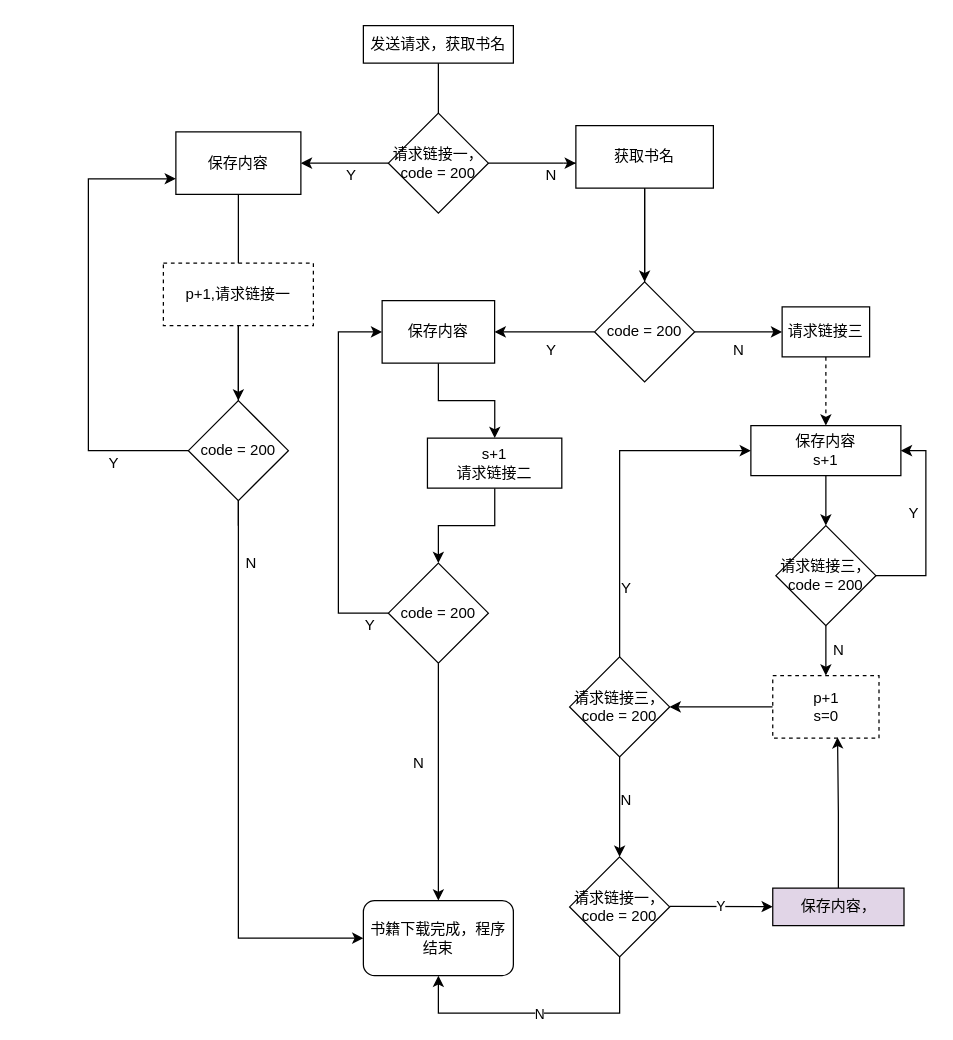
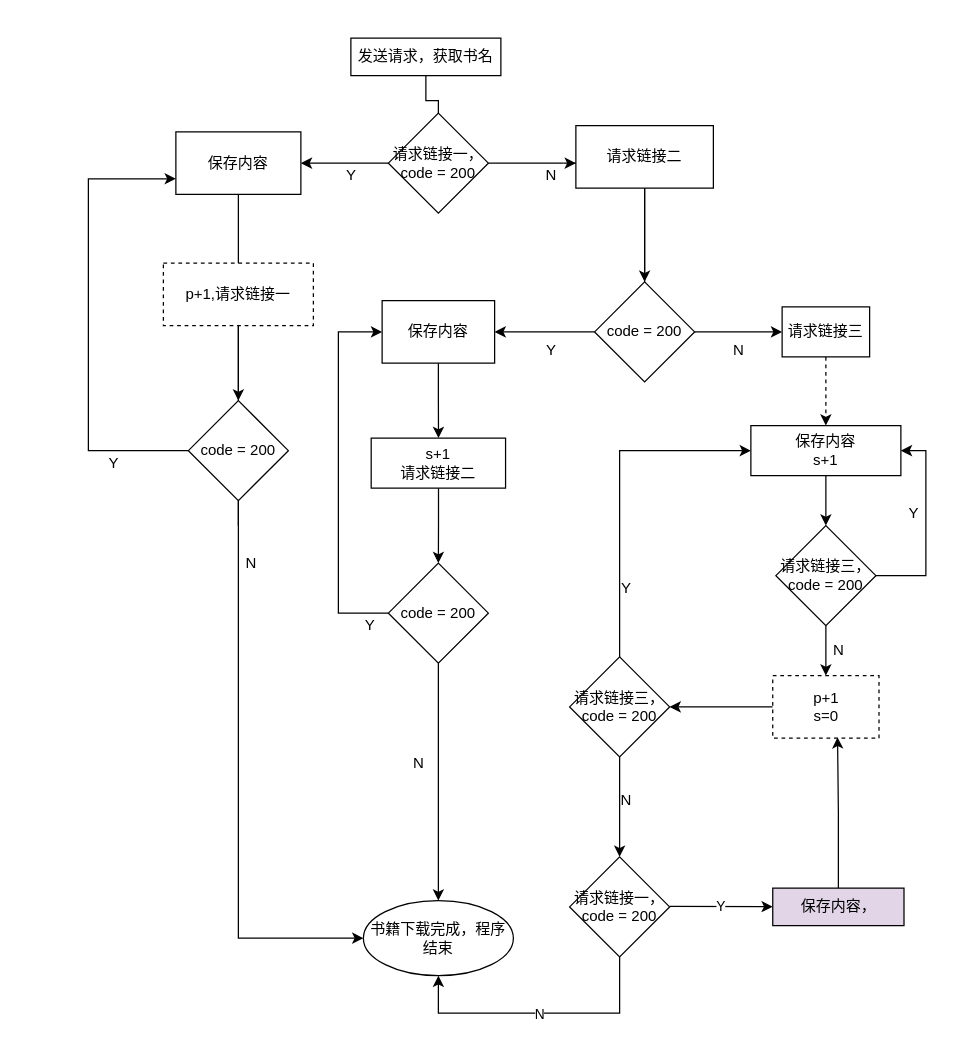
(438, 44) -> (426, 57)
(644, 157) -> (644, 157)
(494, 463) -> (438, 463)
(438, 938) -> (438, 938)
